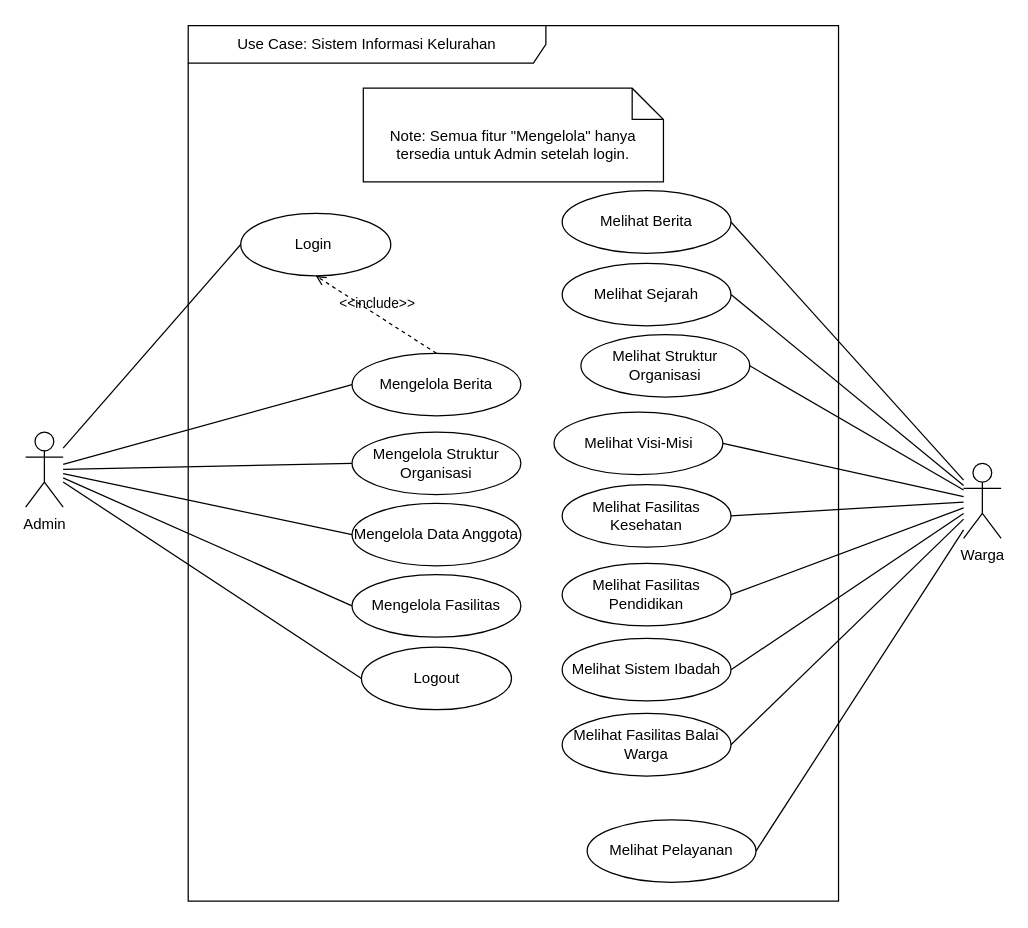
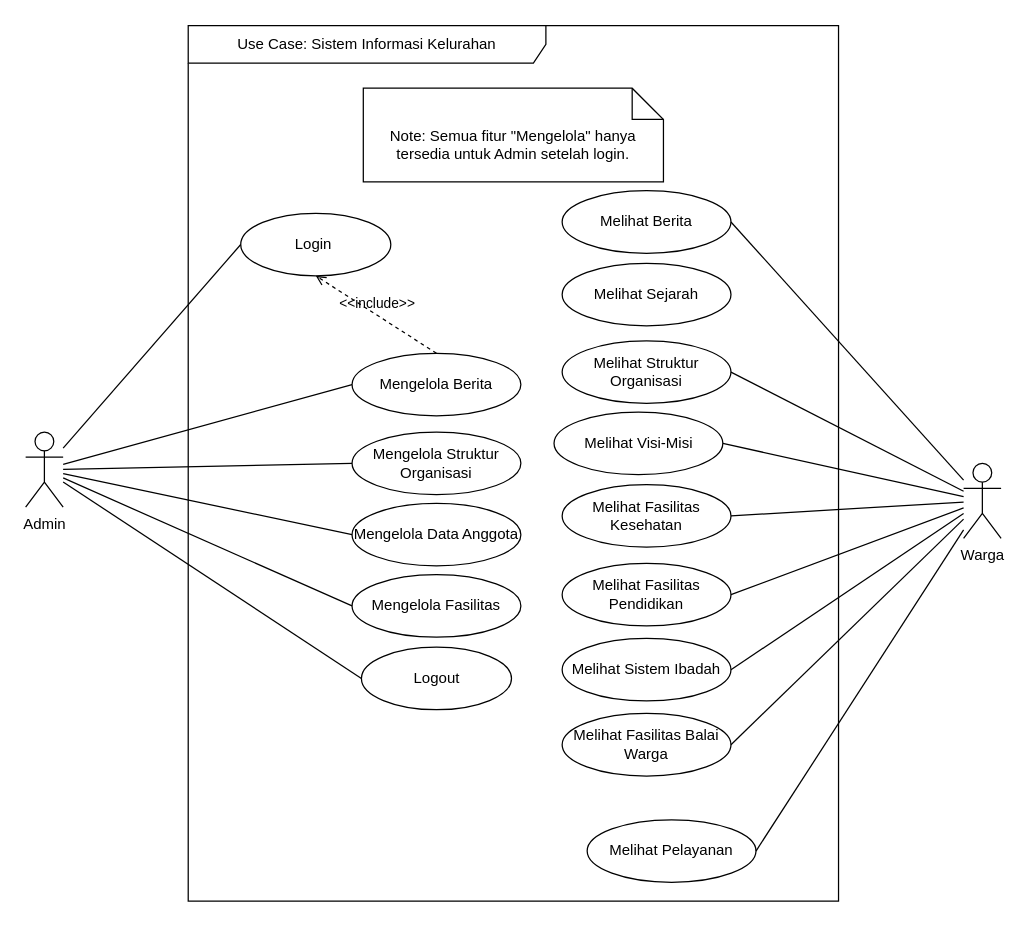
(665, 366) -> (646, 372)
(847, 390) -> none
